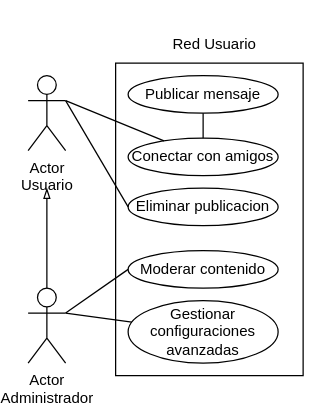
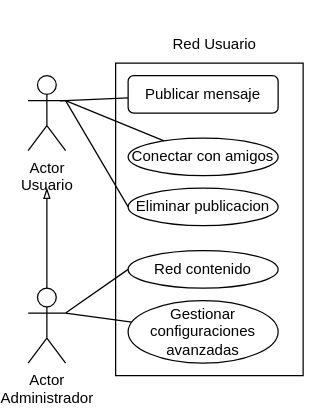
(203, 94) -> (203, 94)
(203, 125) -> (100, 99)
(203, 269) -> (203, 269)
